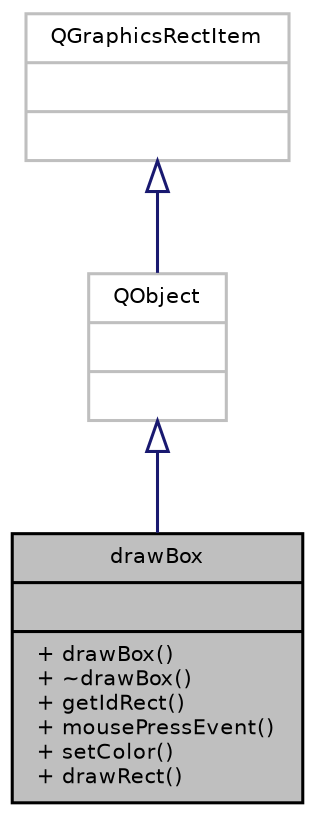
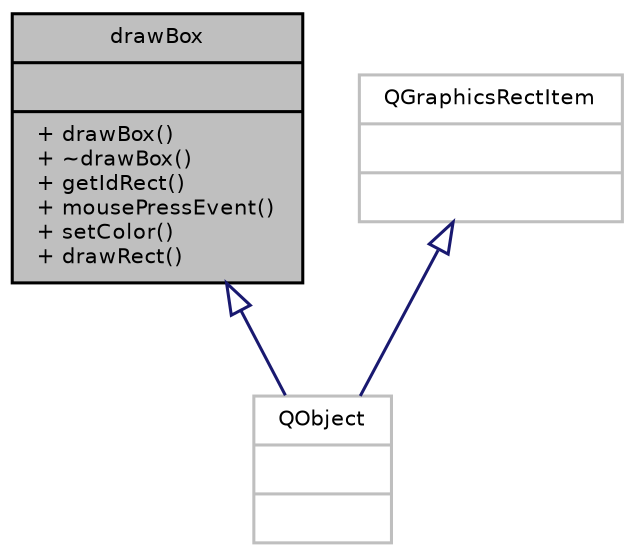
(158, 492) -> (263, 353)
